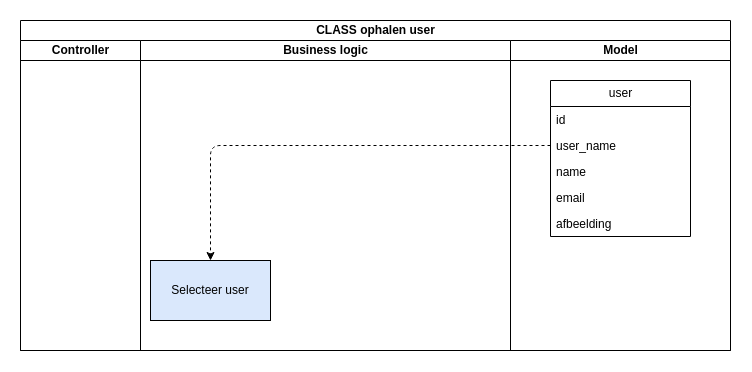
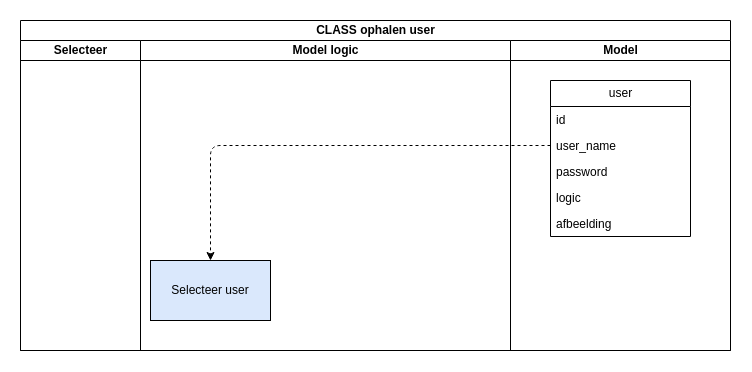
(81, 51) -> (81, 51)
(326, 51) -> (326, 51)
(570, 173) -> (583, 173)
(570, 199) -> (570, 199)
